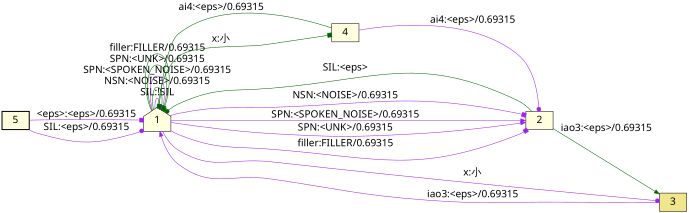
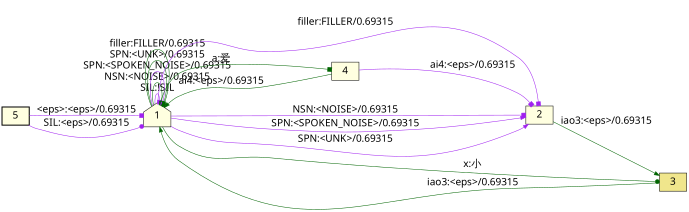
(217, 16) -> (249, 88)
(470, 32) -> (447, 73)
(221, 39) -> (221, 59)
(352, 78) -> none
(403, 176) -> (403, 169)
(400, 198) -> (397, 201)
